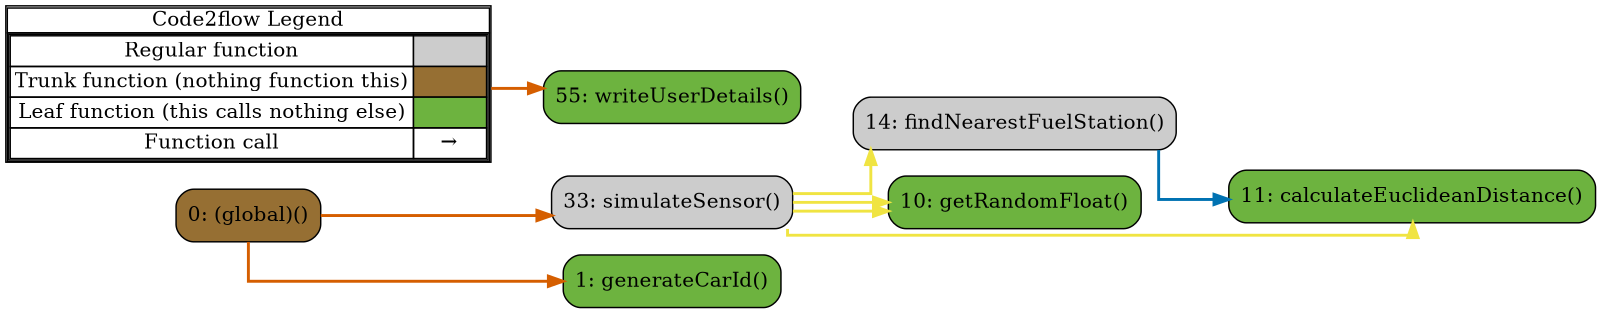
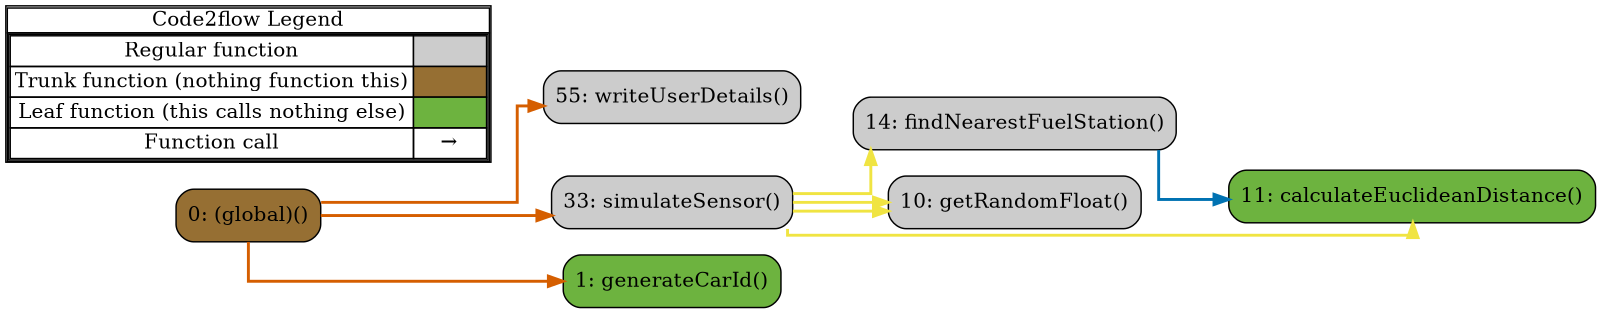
(510, 88) -> (473, 202)
(672, 97) -> (672, 97)
(1015, 202) -> (1015, 202)
